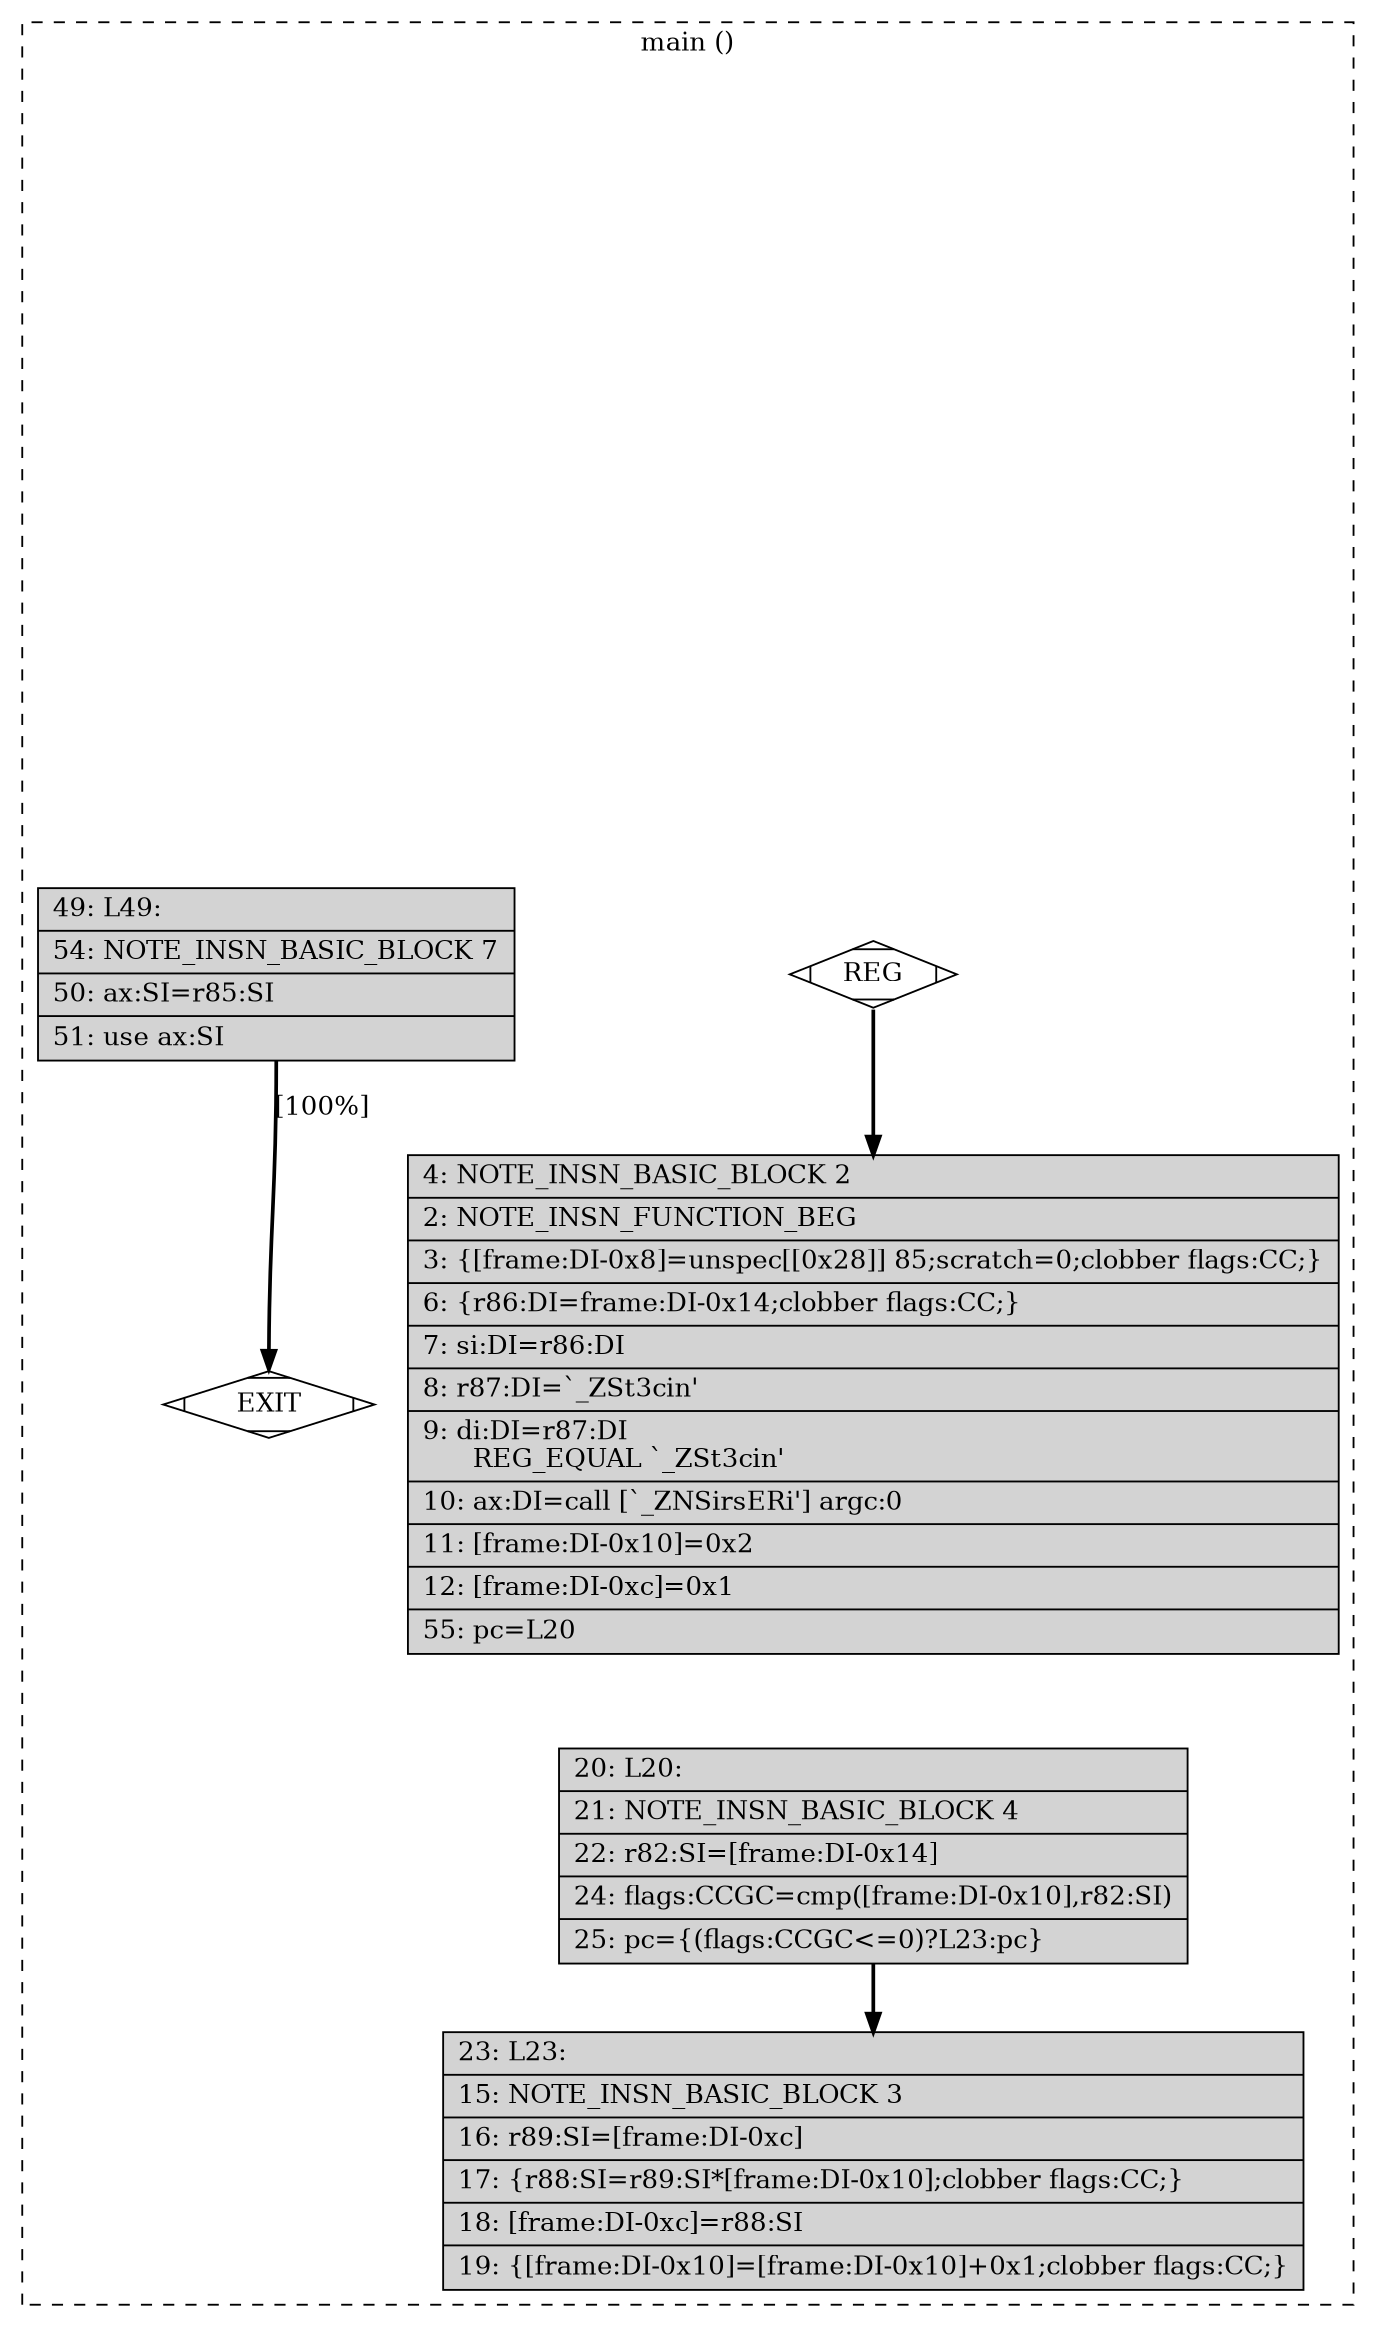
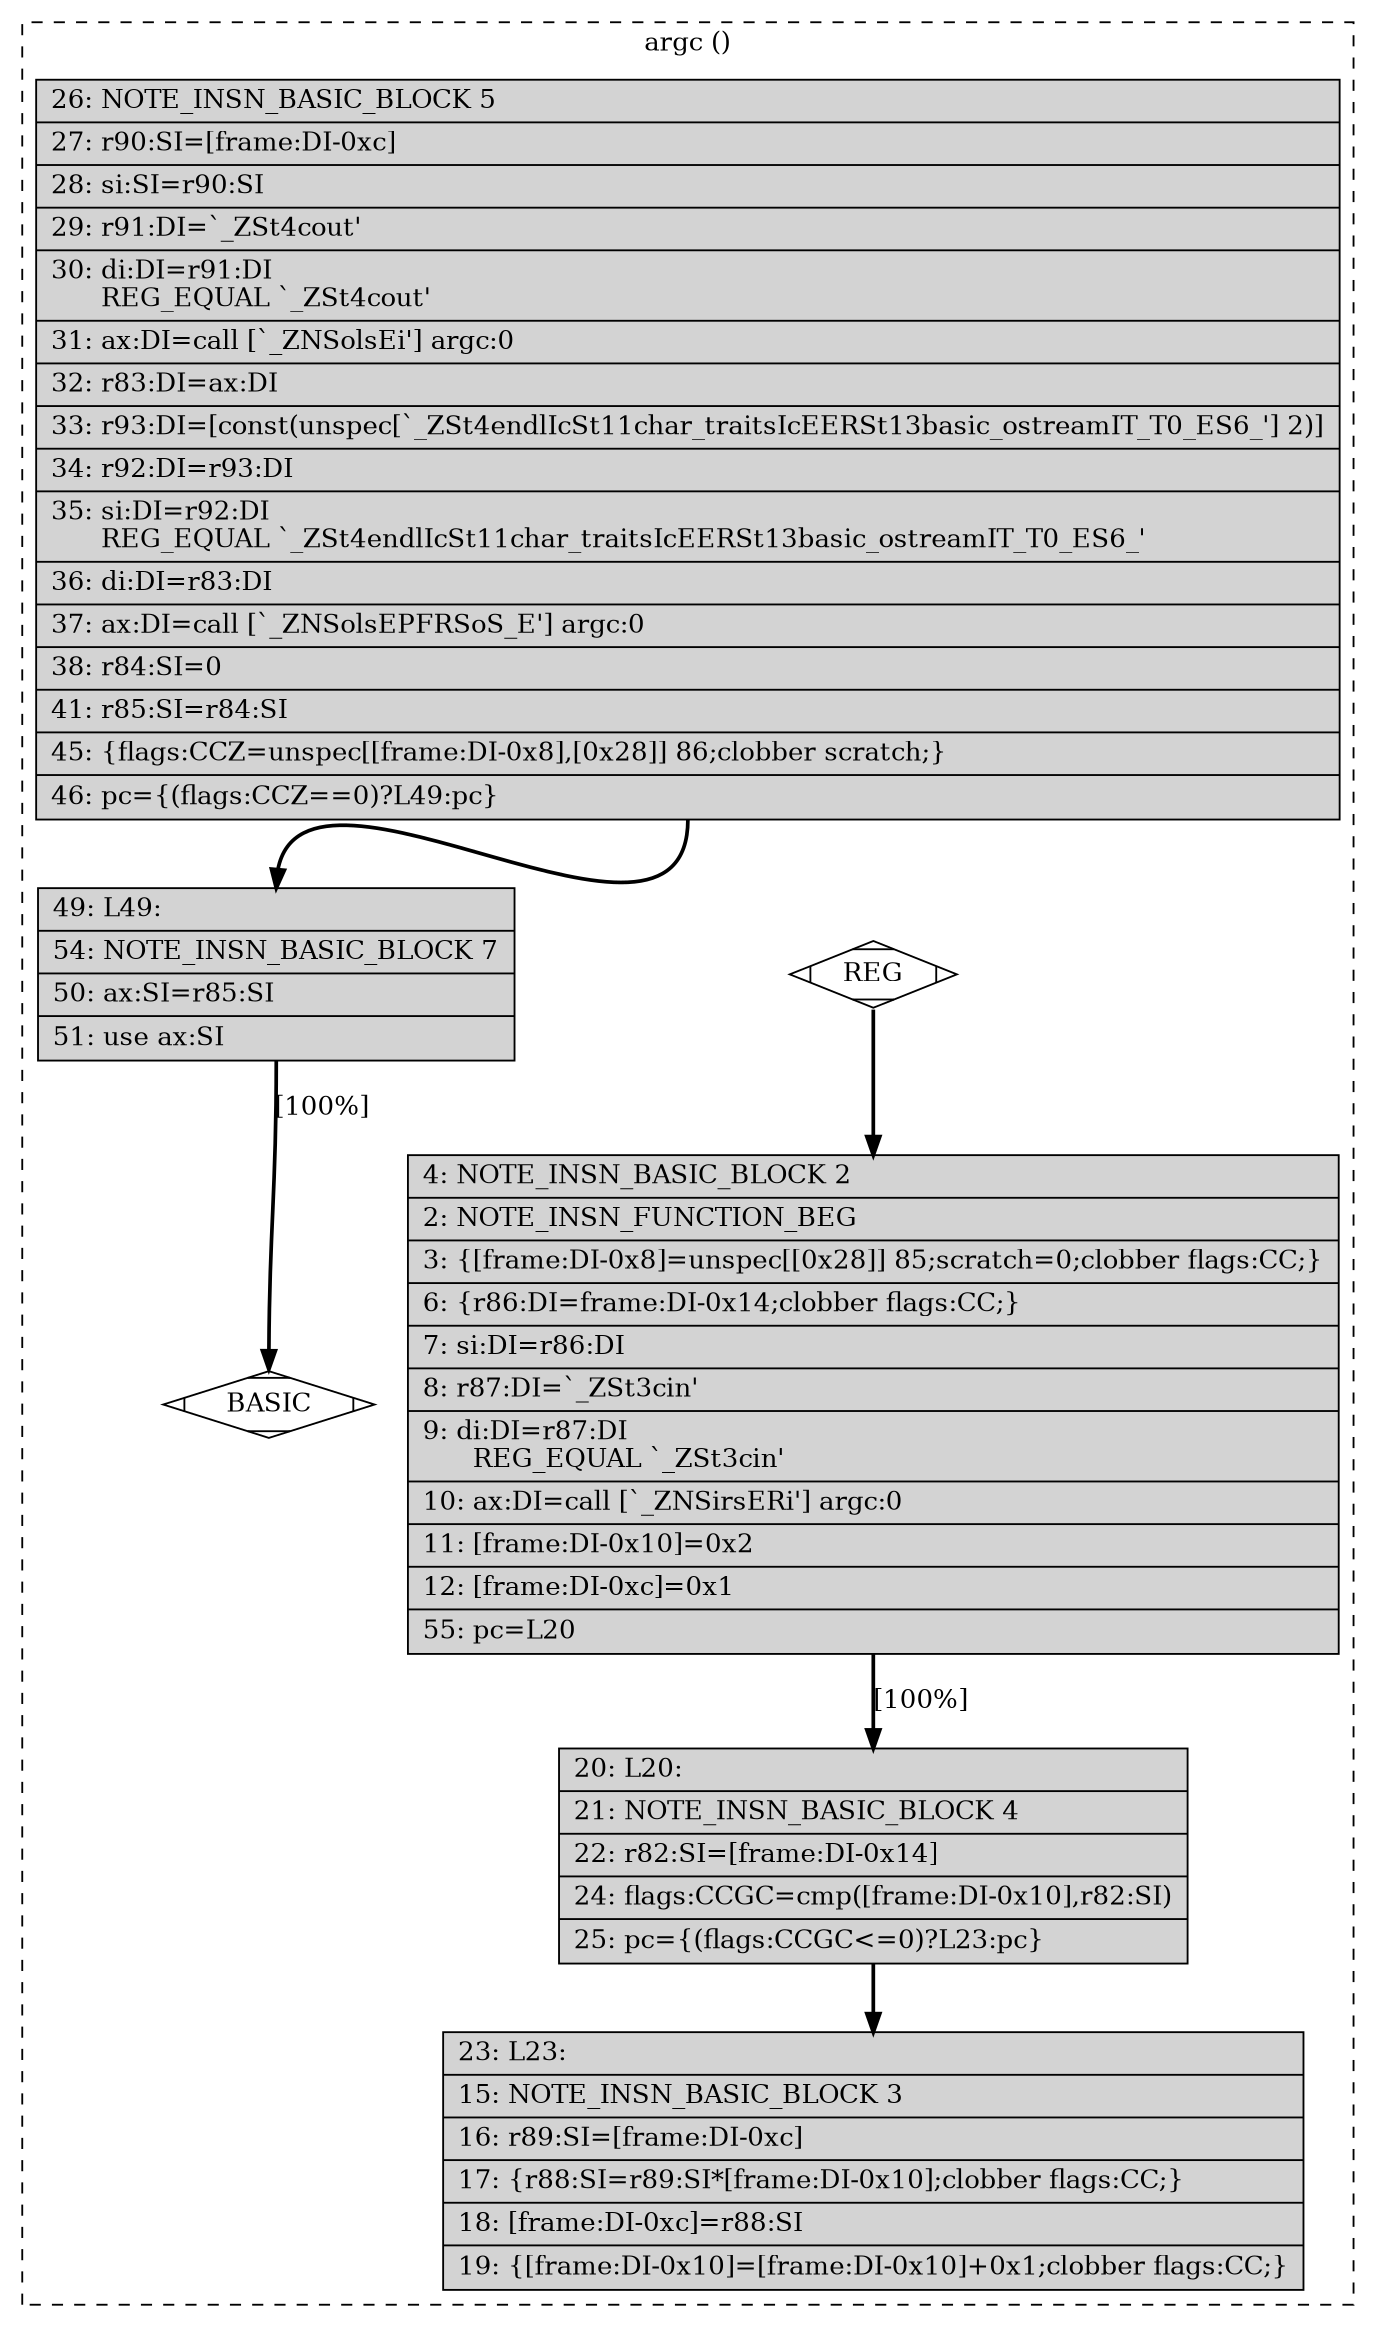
(688, 44) -> (688, 44)
none -> (688, 450)
(269, 1405) -> (269, 1405)
none -> (873, 1692)
